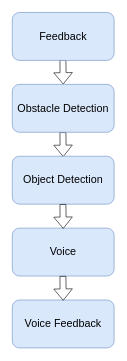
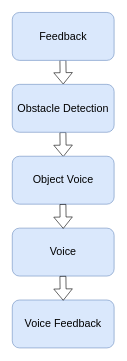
(63, 180) -> (63, 180)
